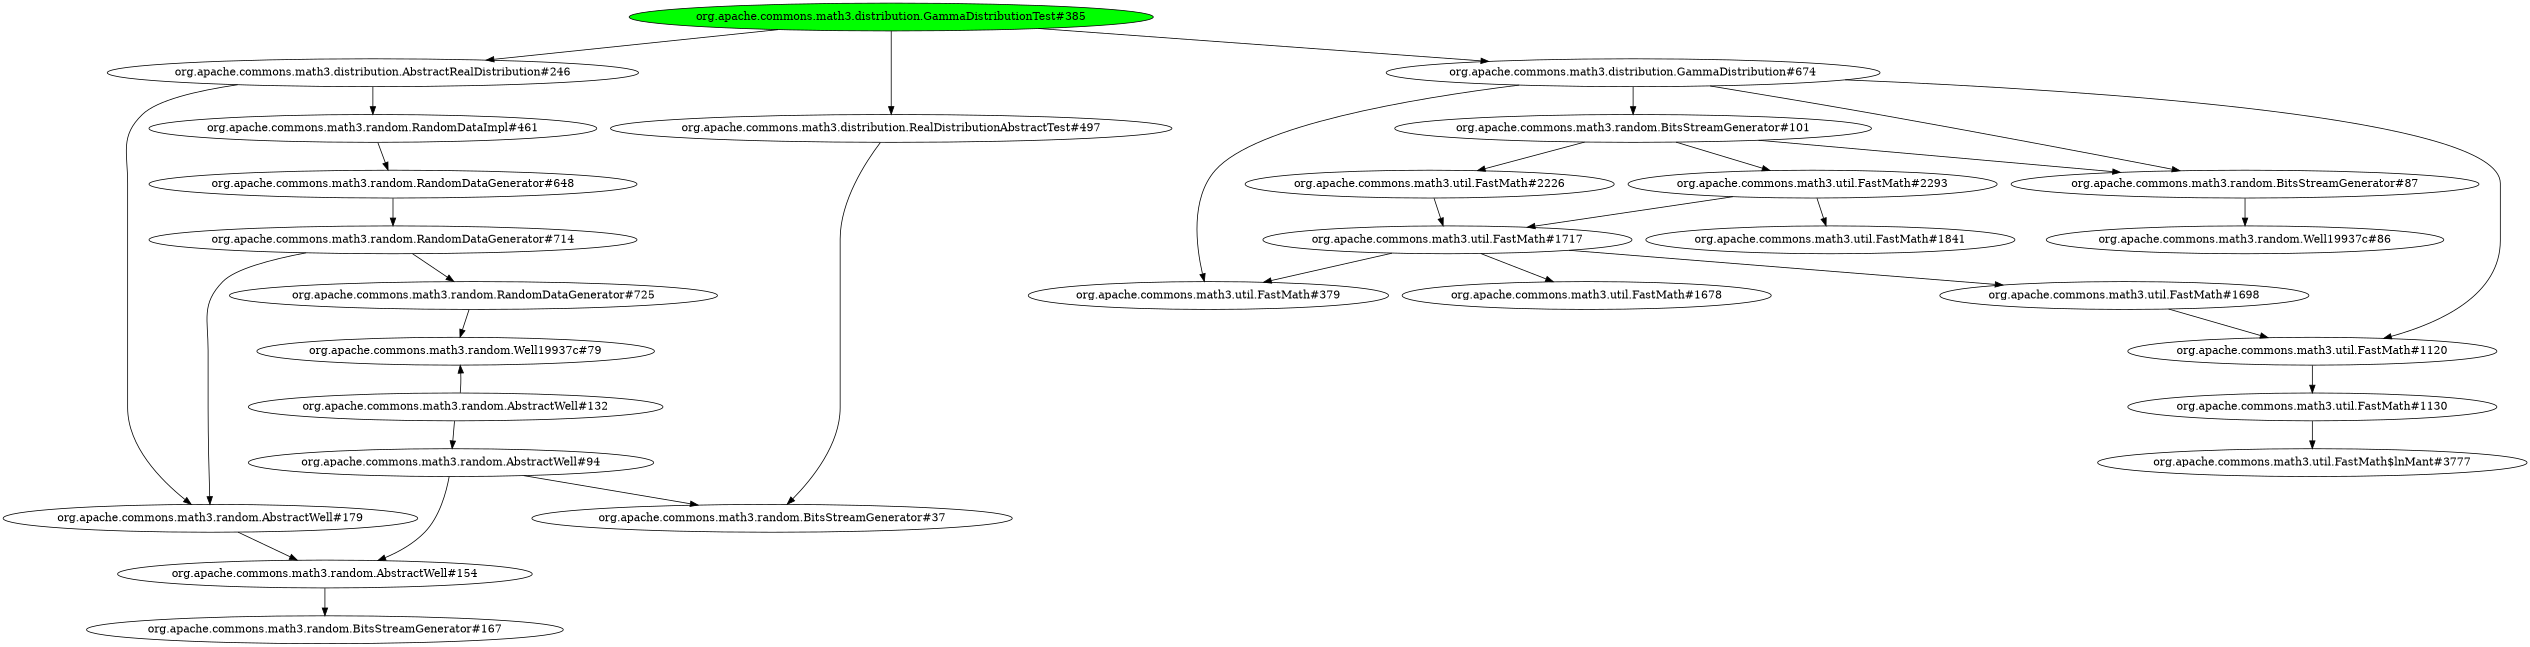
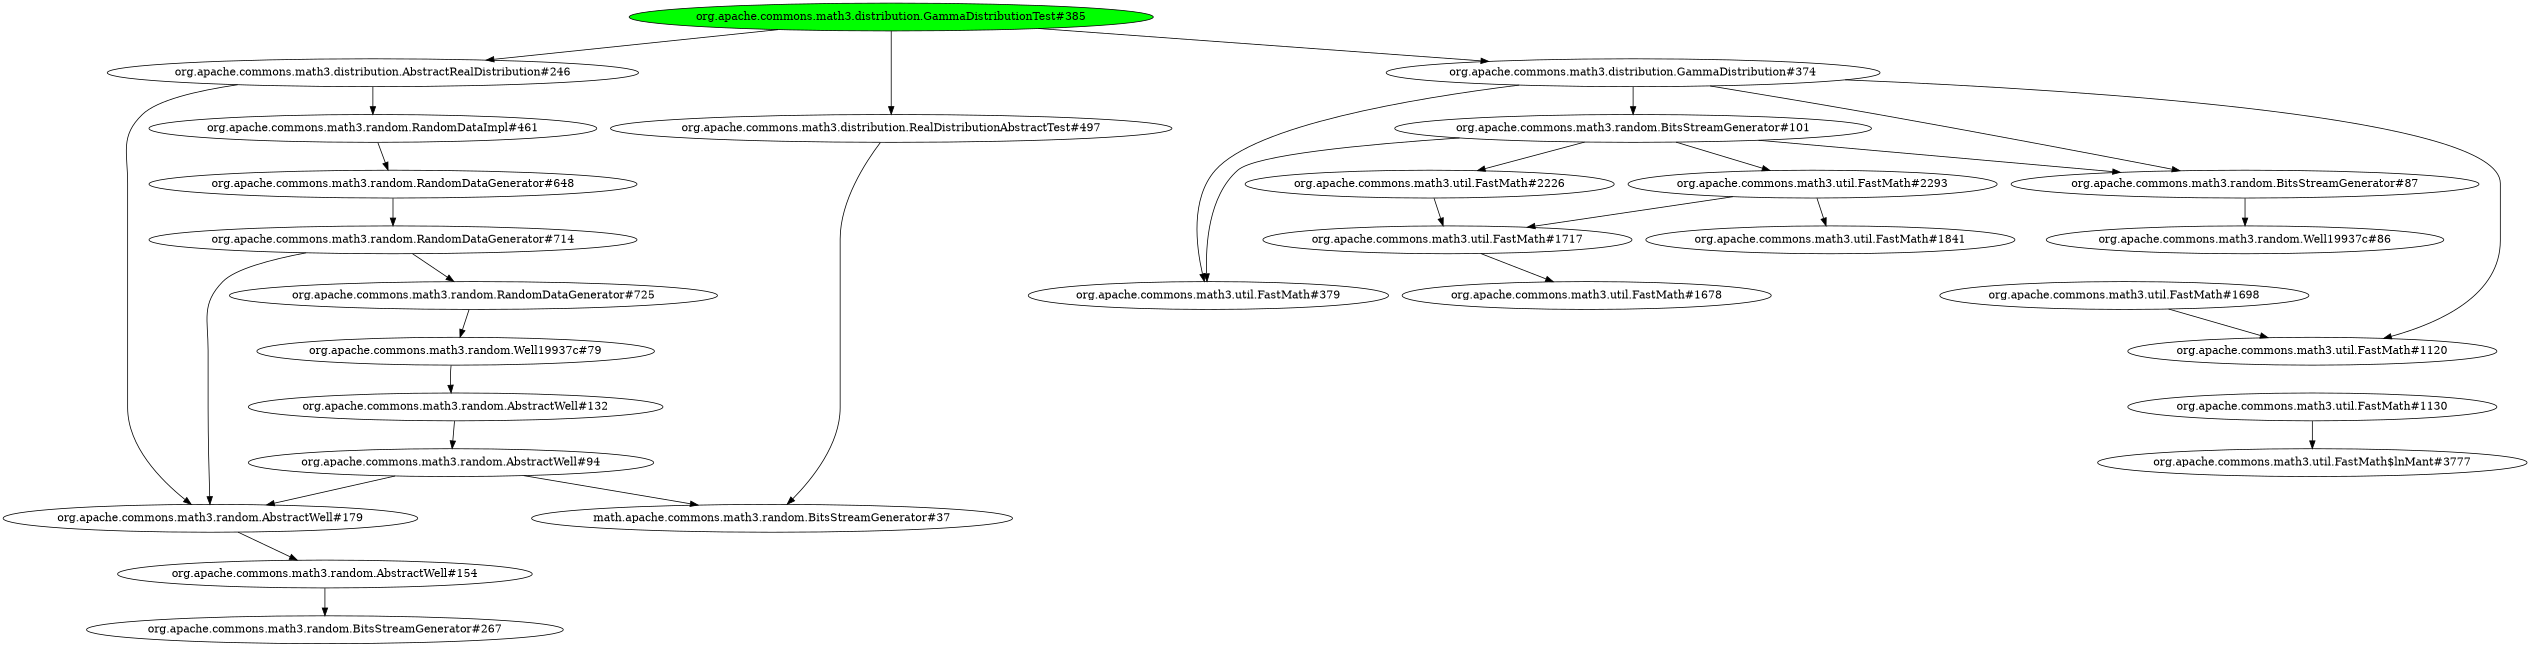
(1633, 73) -> (1633, 73)
(1332, 267) -> (1292, 155)
(1782, 267) -> none
(2312, 375) -> none
(461, 383) -> (450, 375)
(772, 518) -> (772, 518)
(429, 527) -> (335, 490)
(325, 630) -> (325, 630)
